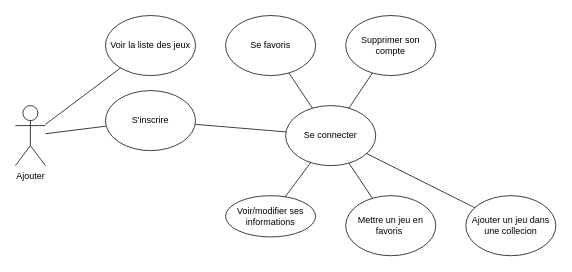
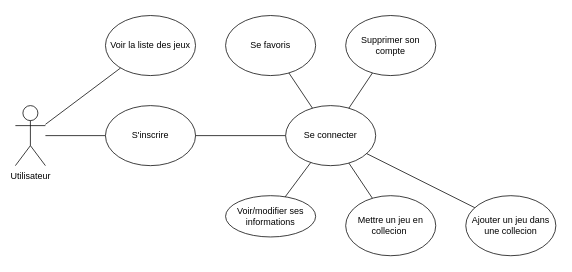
(150, 120) -> (150, 135)
(31, 176) -> (31, 176)
(390, 225) -> (390, 225)
